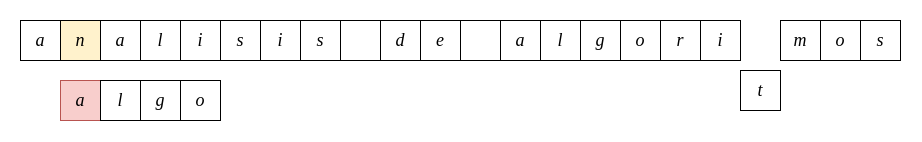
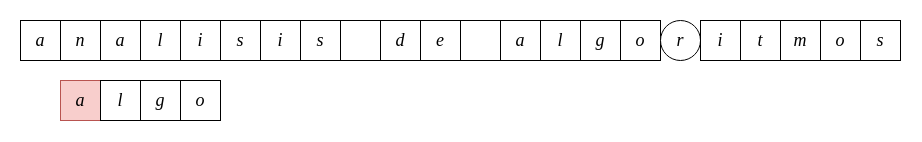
(81, 41) -> (81, 41)
(681, 41) -> (681, 41)
(761, 91) -> (761, 41)
